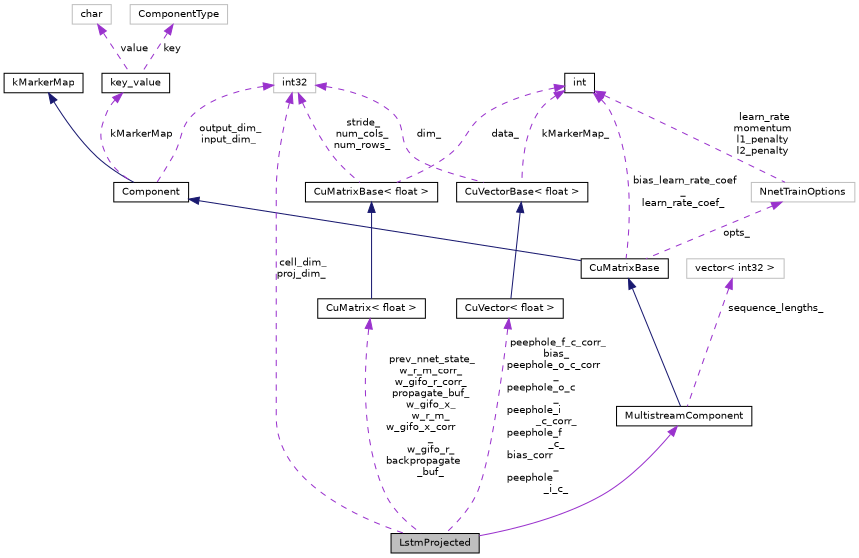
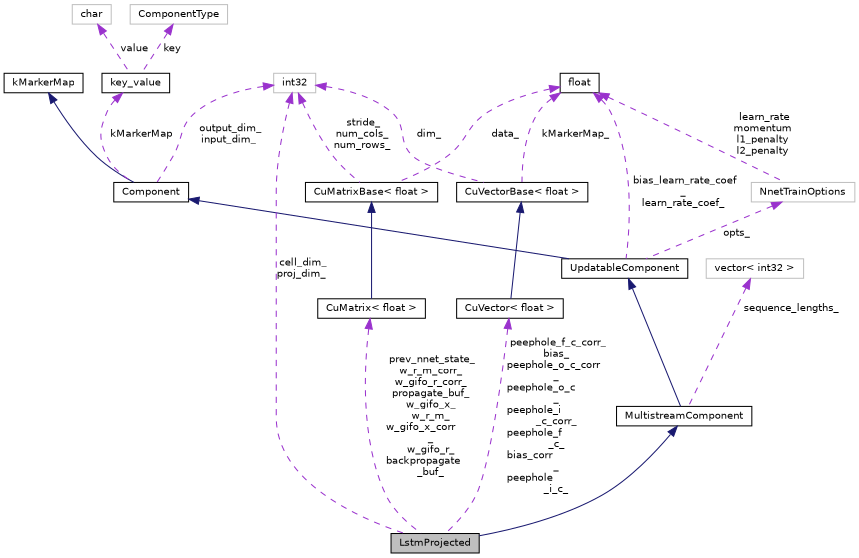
(580, 83) -> (580, 83)
(625, 269) -> (625, 269)
(585, 504) -> (585, 504)
